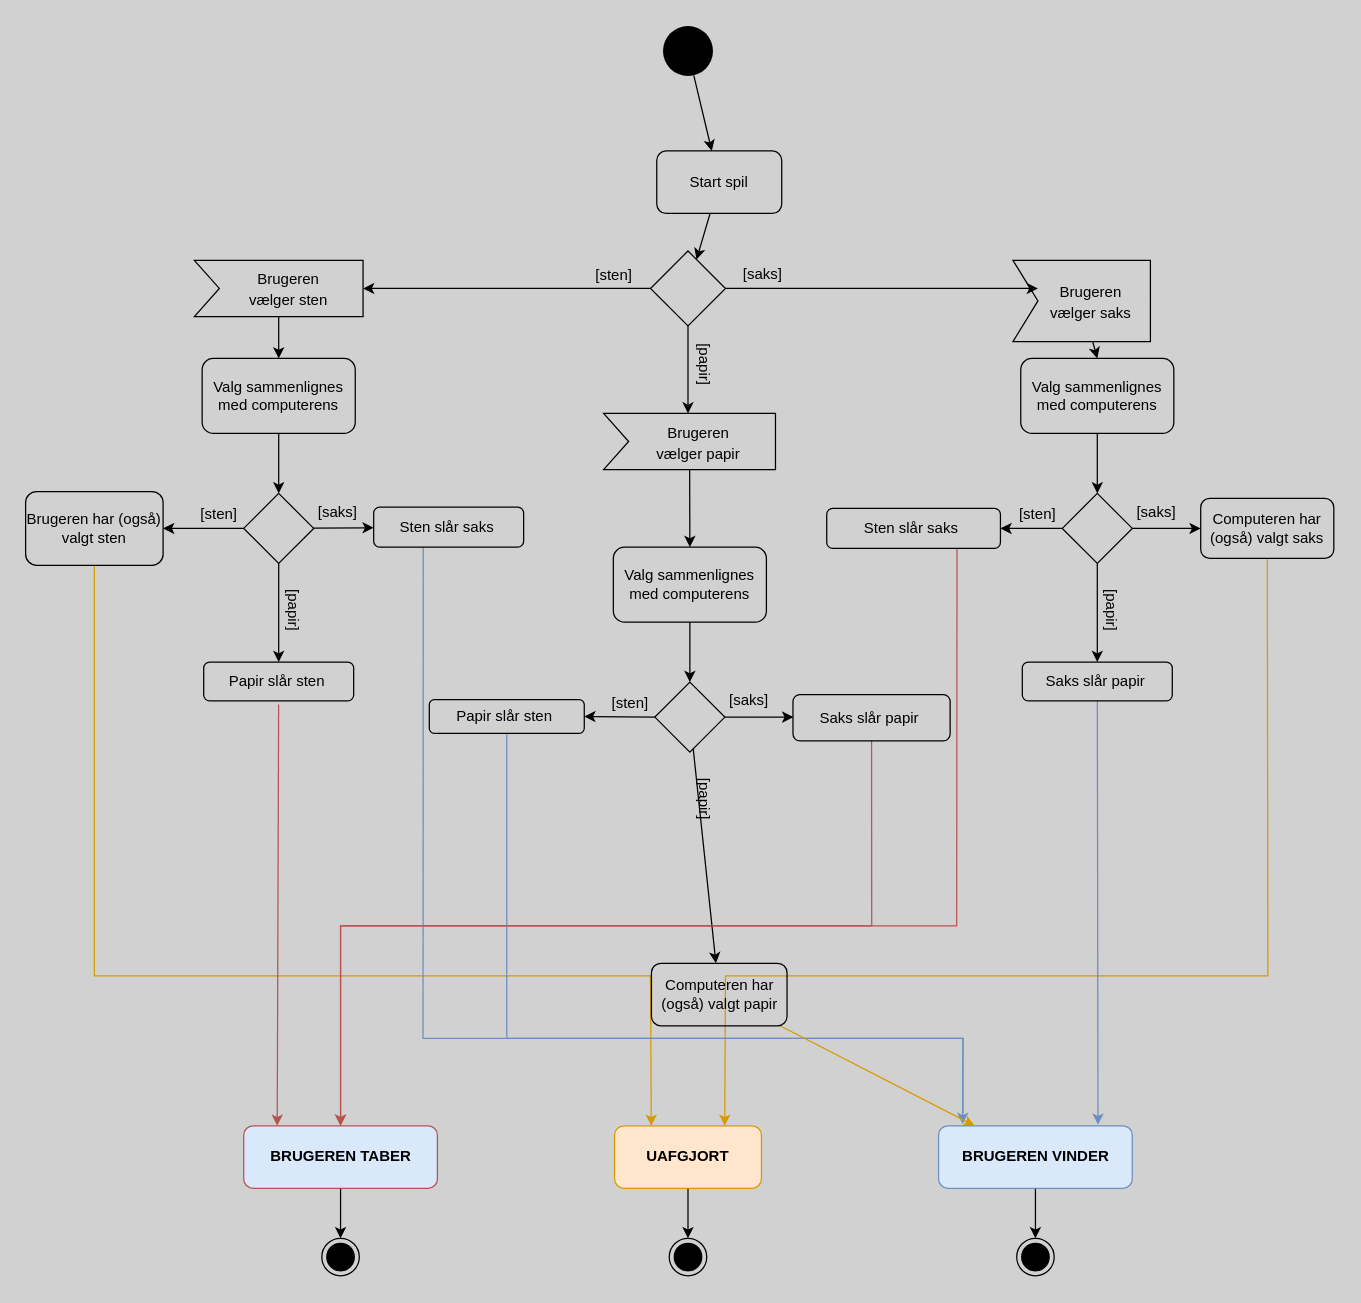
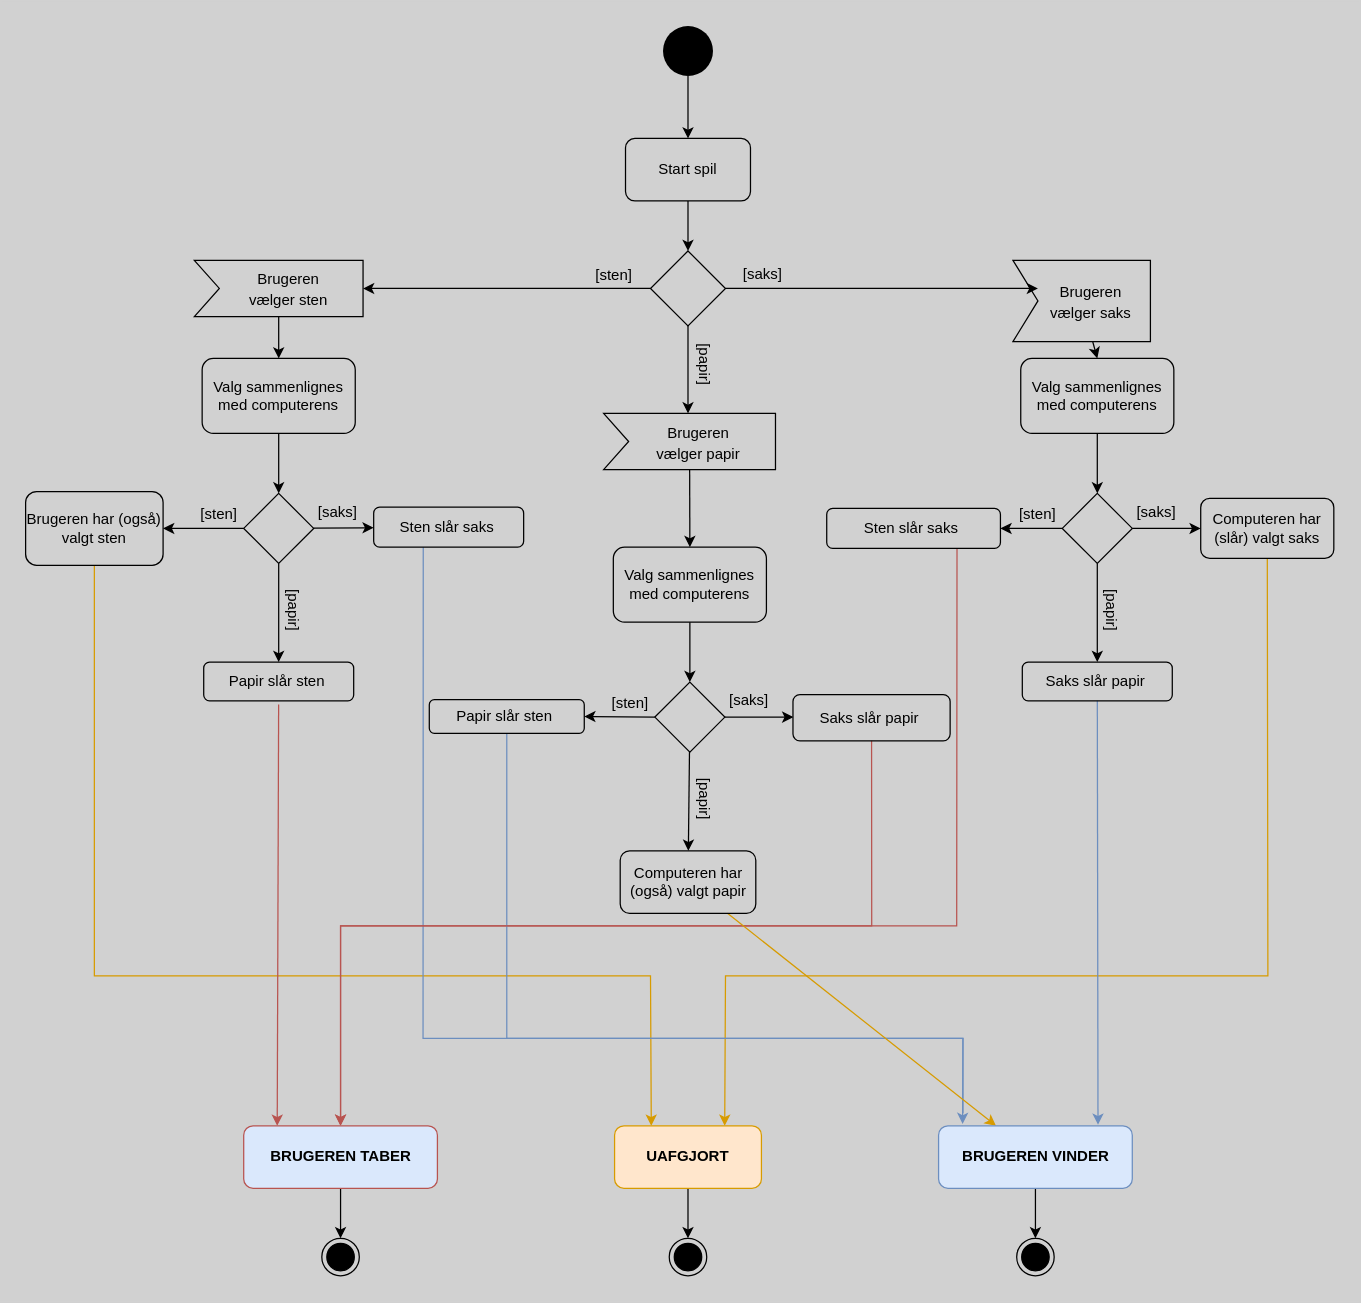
(719, 182) -> (688, 169)
(1268, 528) -> (1268, 528)
(719, 994) -> (688, 882)
